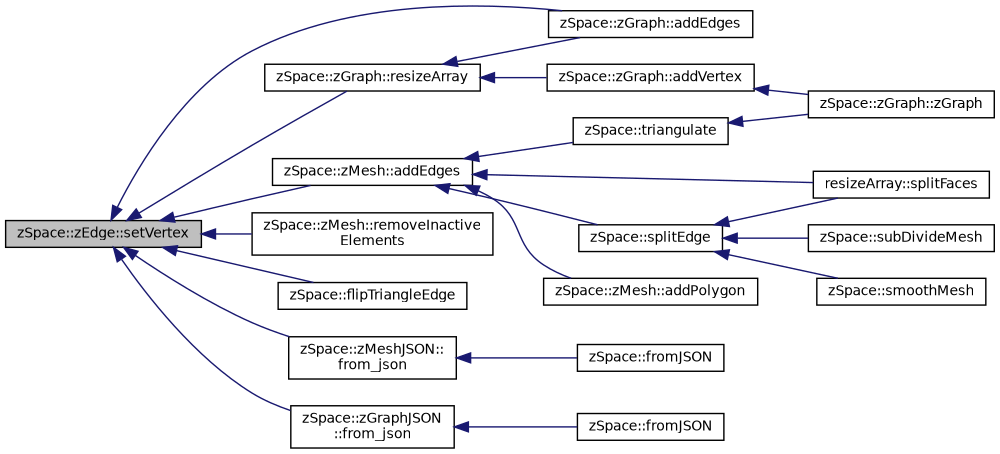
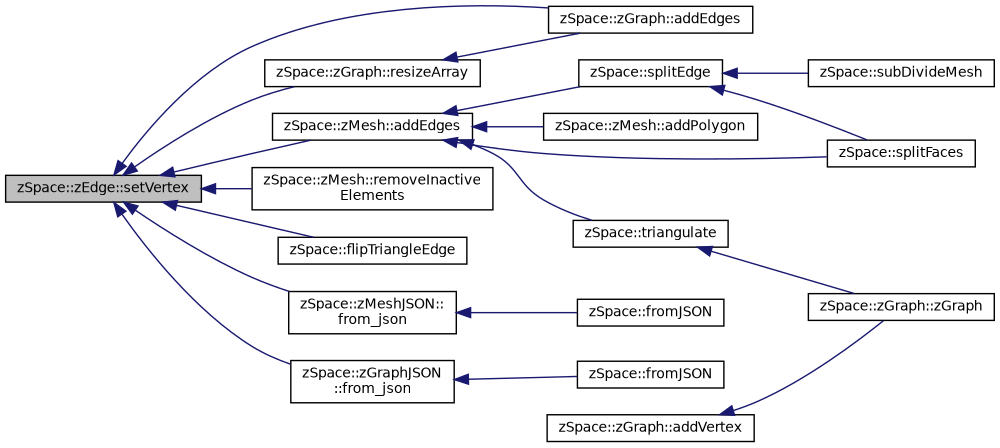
(521, 78) -> none
(901, 185) -> (901, 154)
(901, 292) -> none
